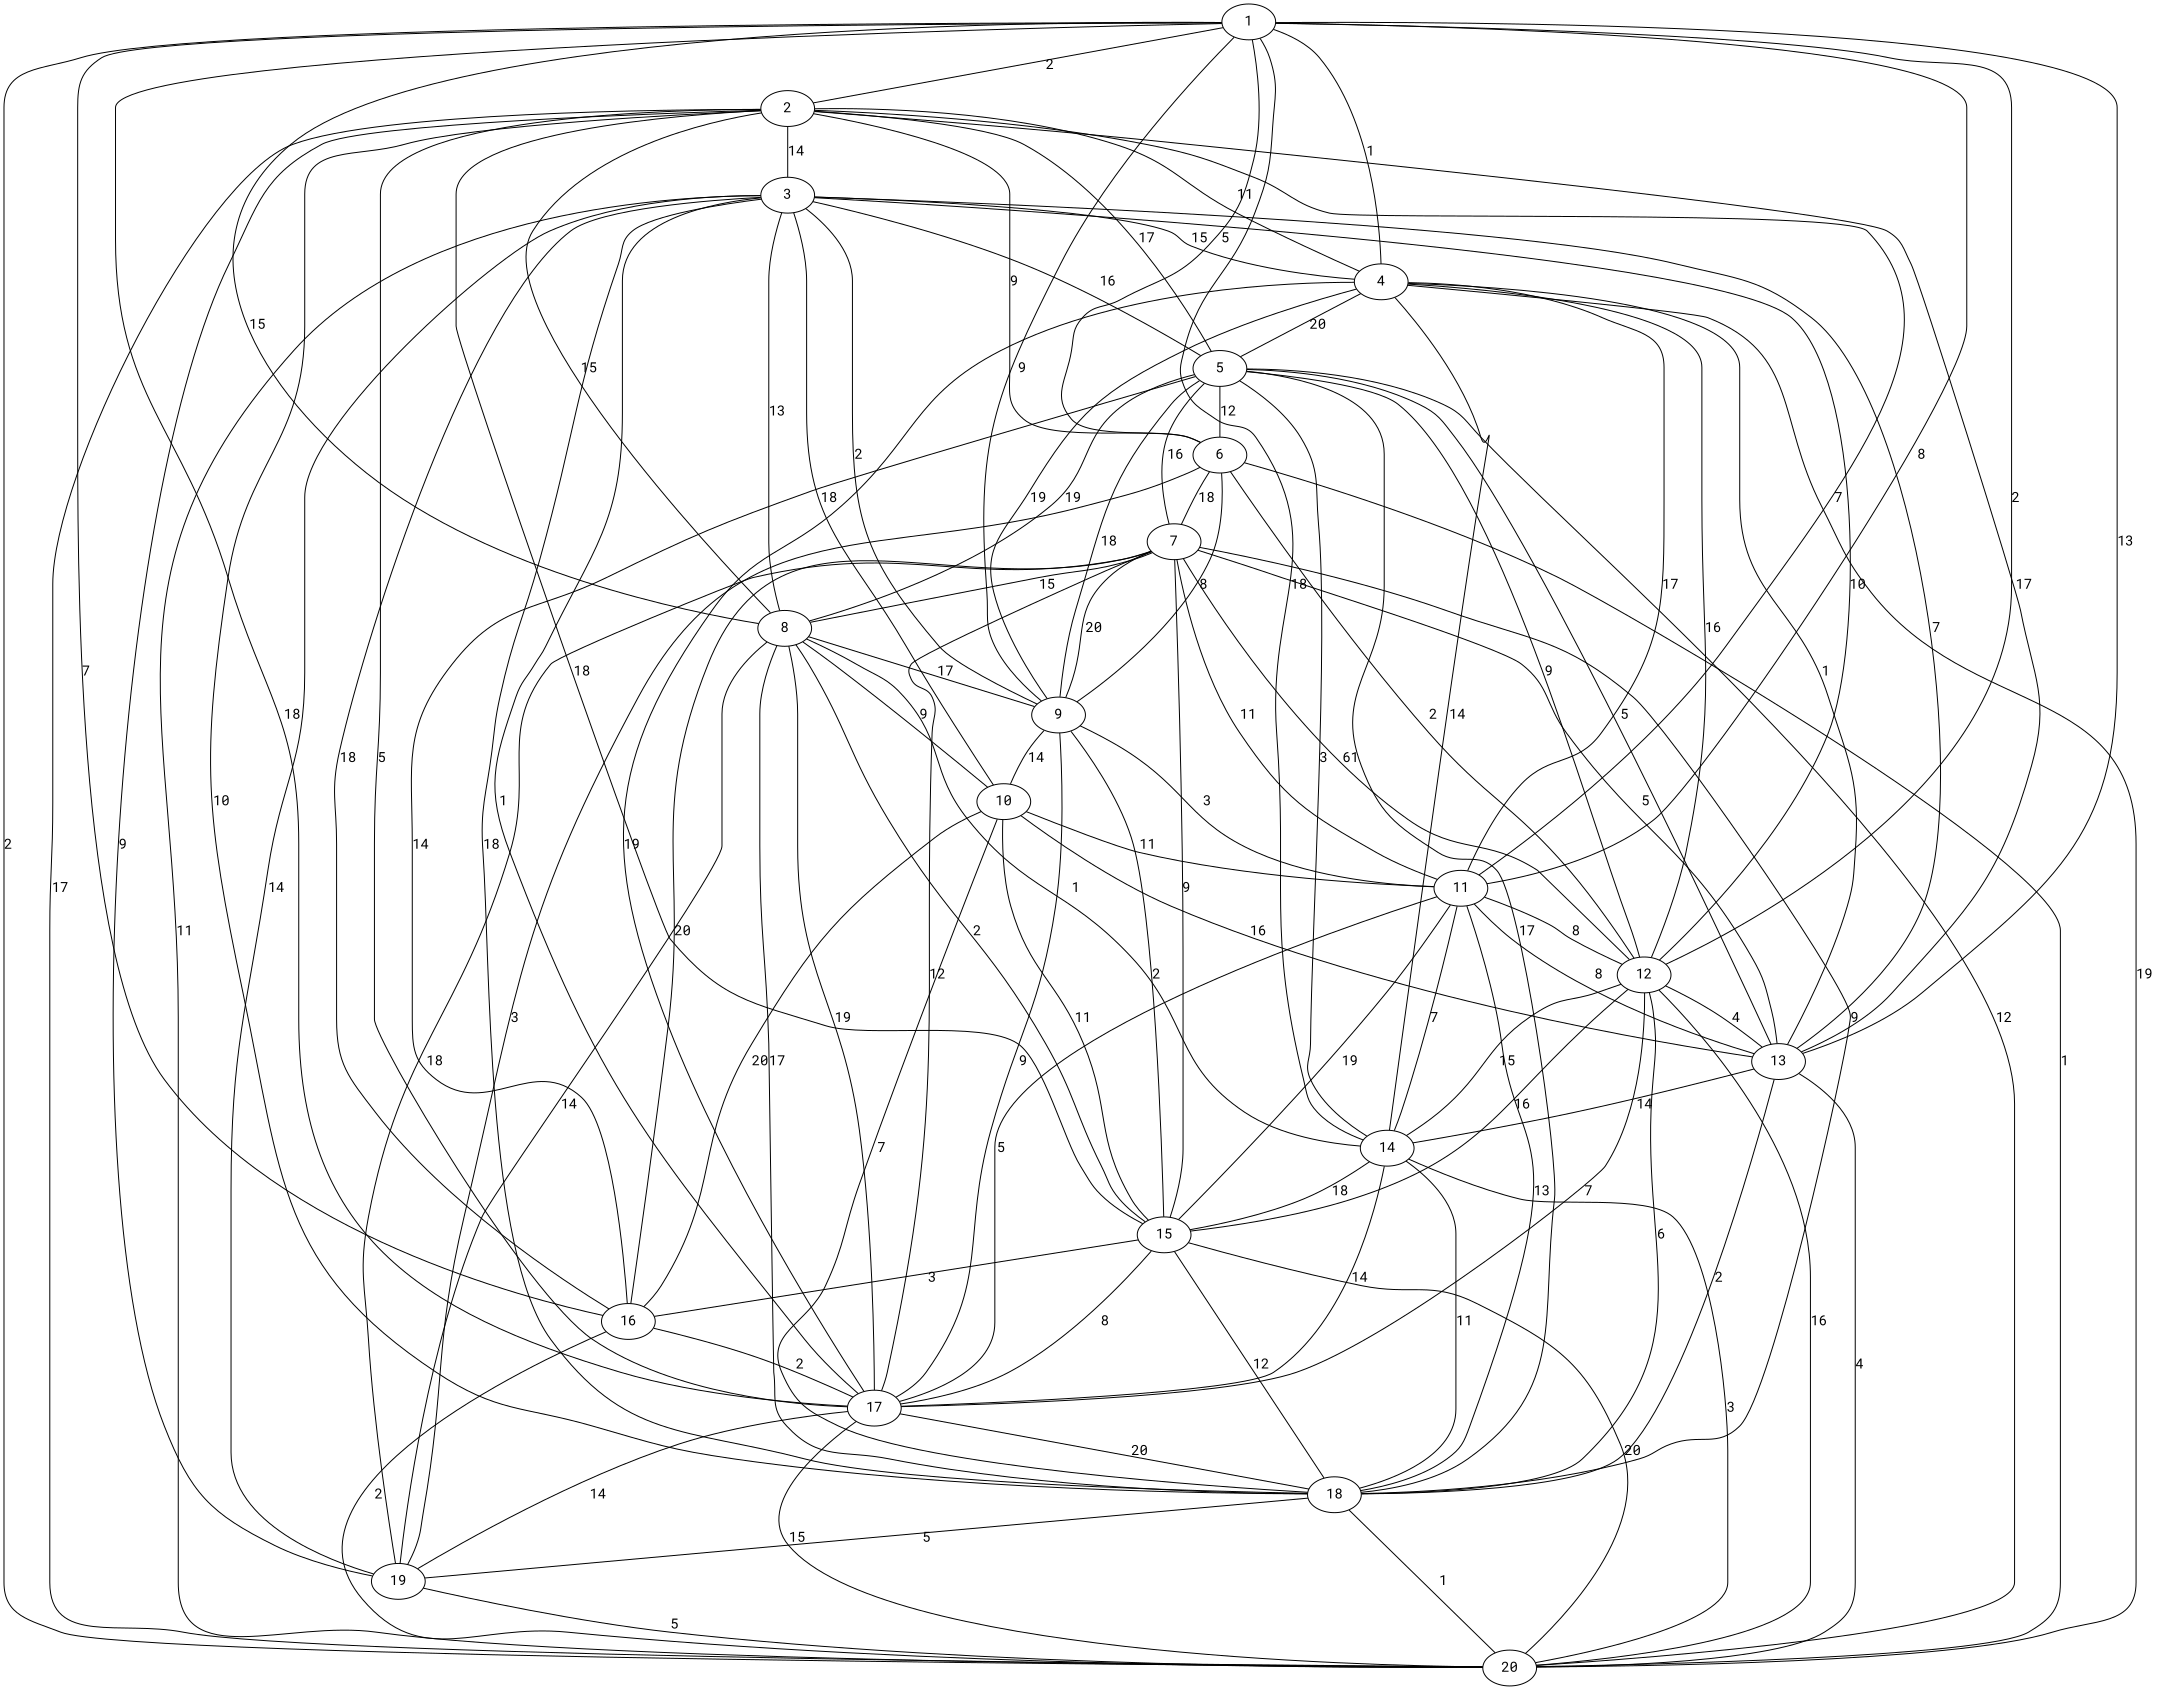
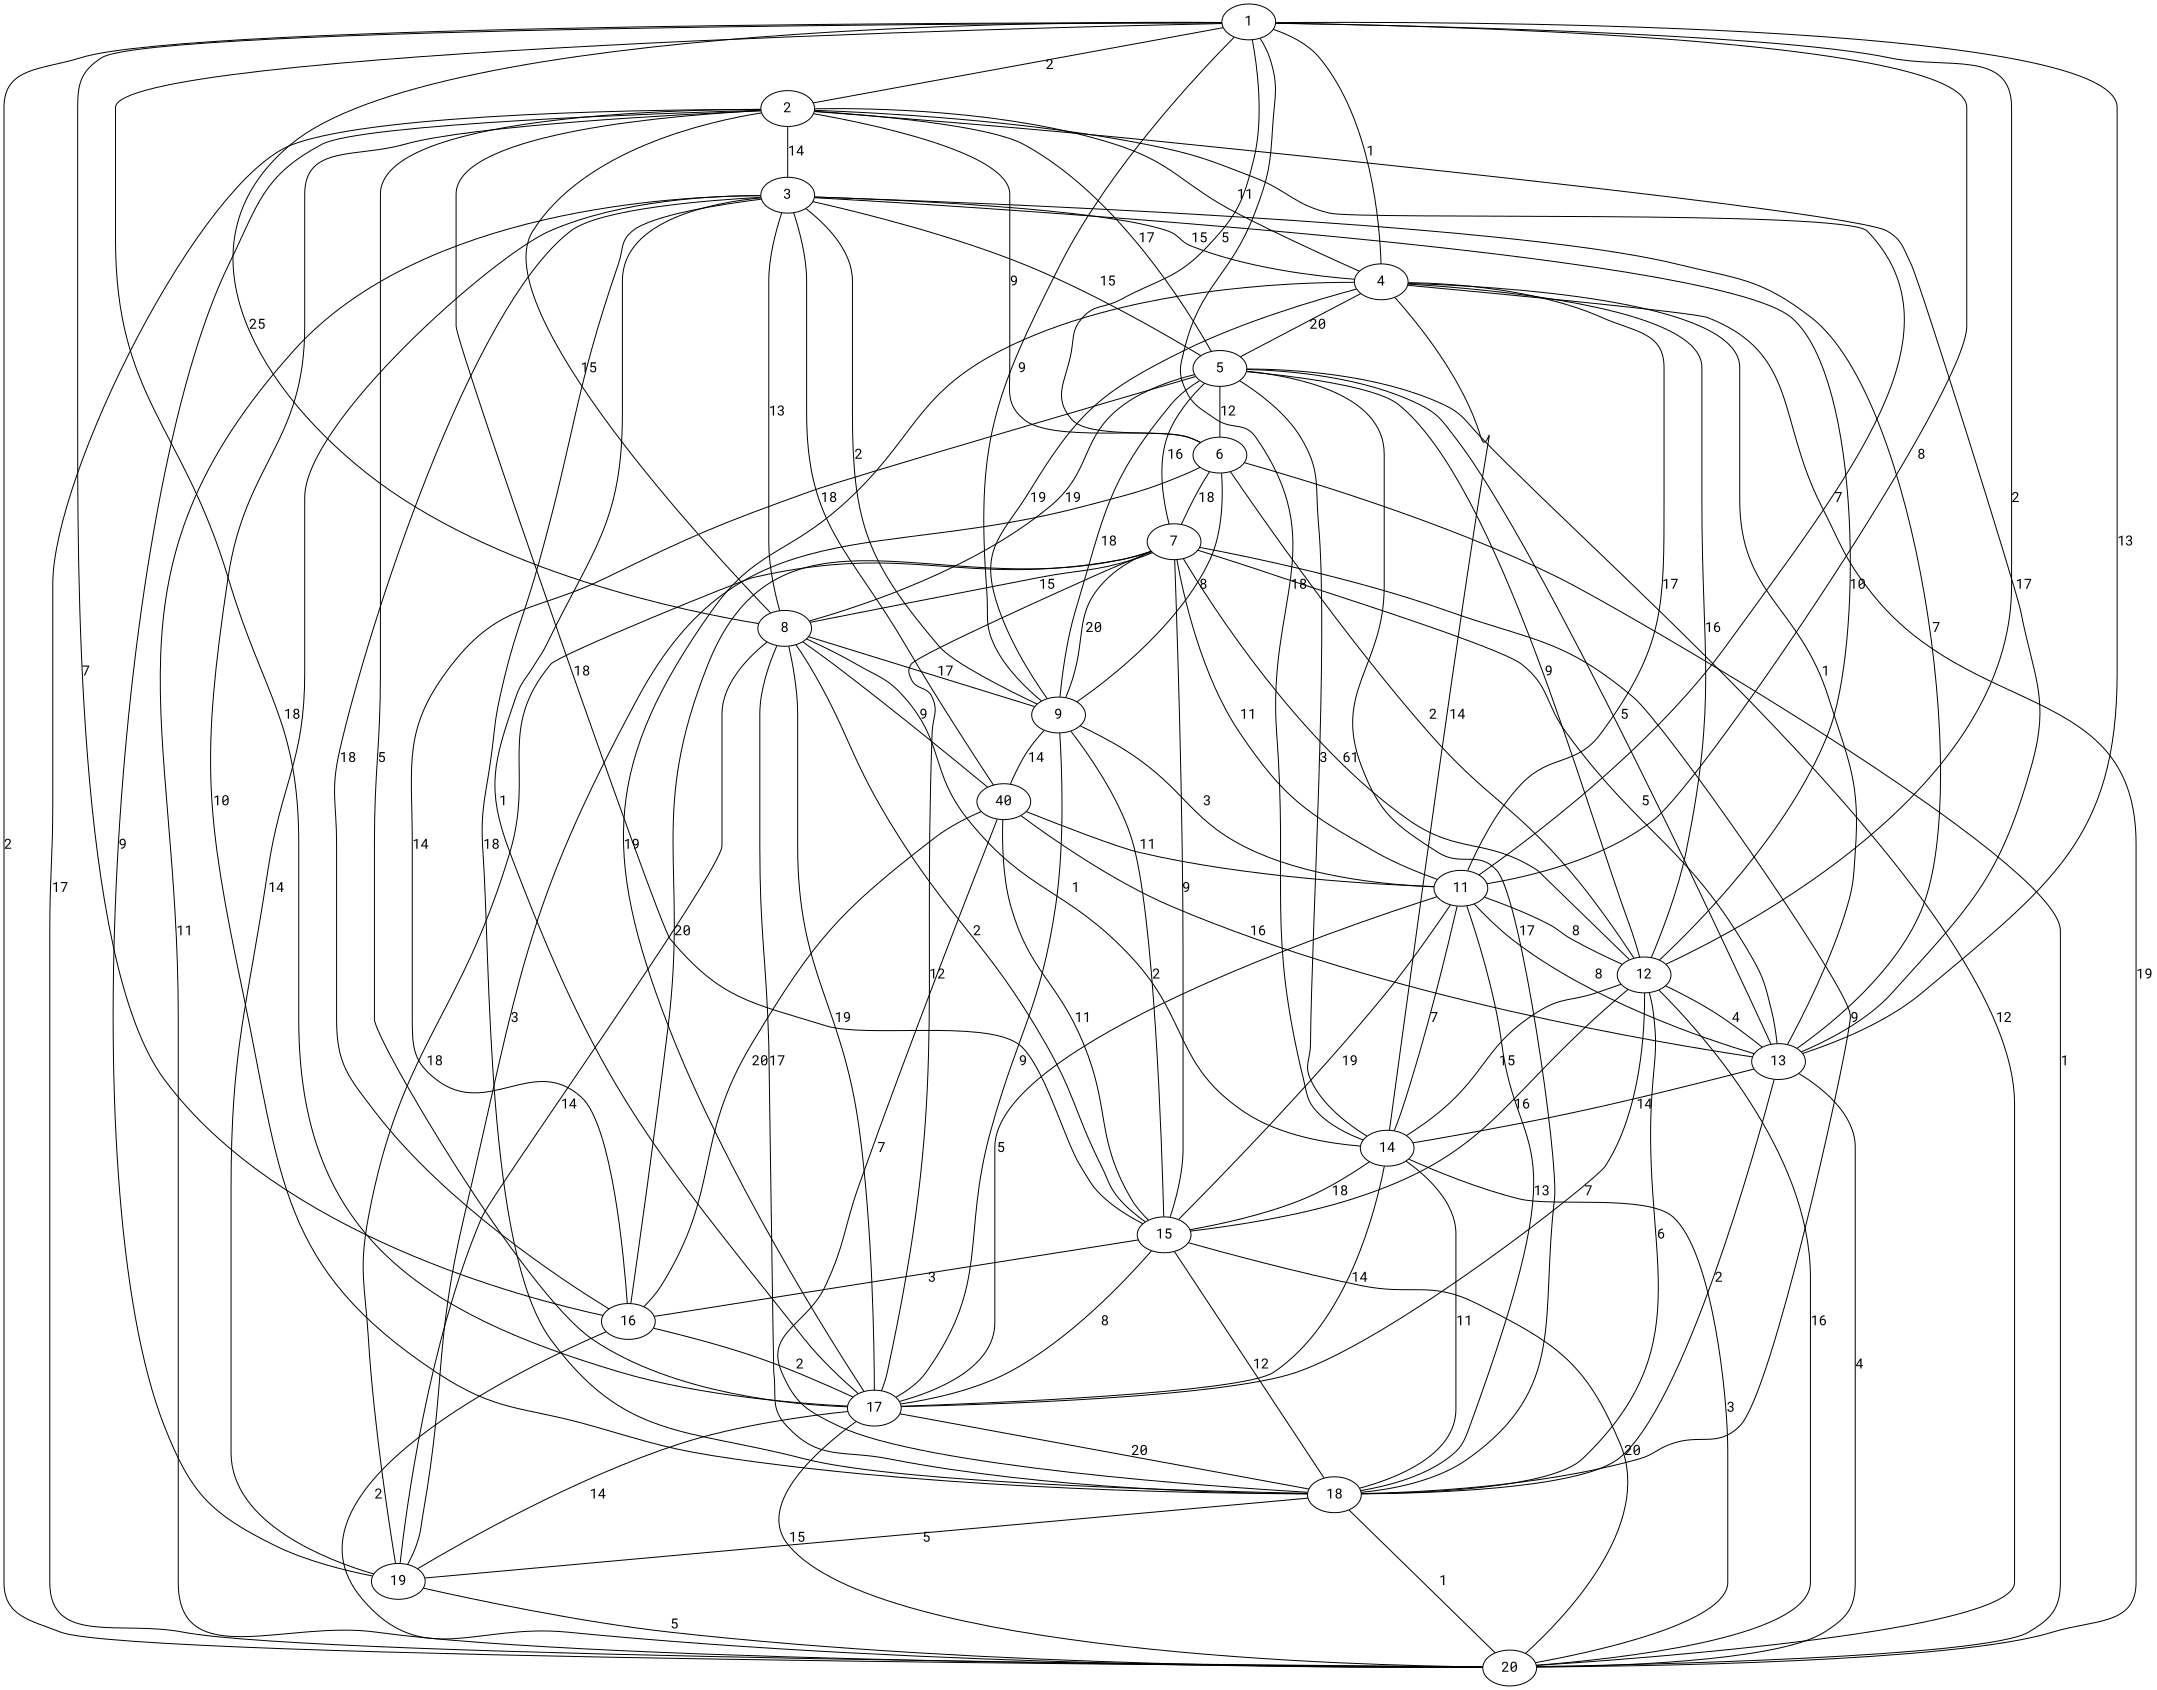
(1108, 282) -> (1108, 282)
(257, 325) -> (257, 325)
(1004, 802) -> (1004, 802)
